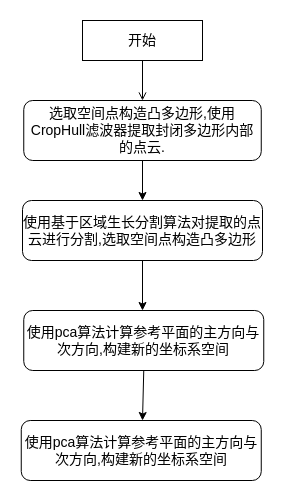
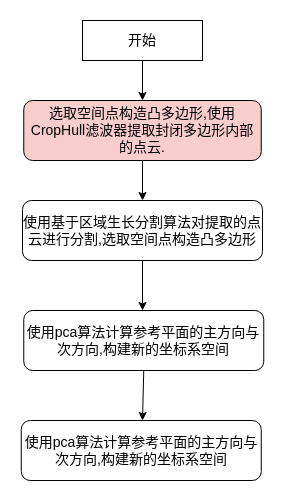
(143, 94) -> (143, 92)
(143, 131) -> (143, 131)
